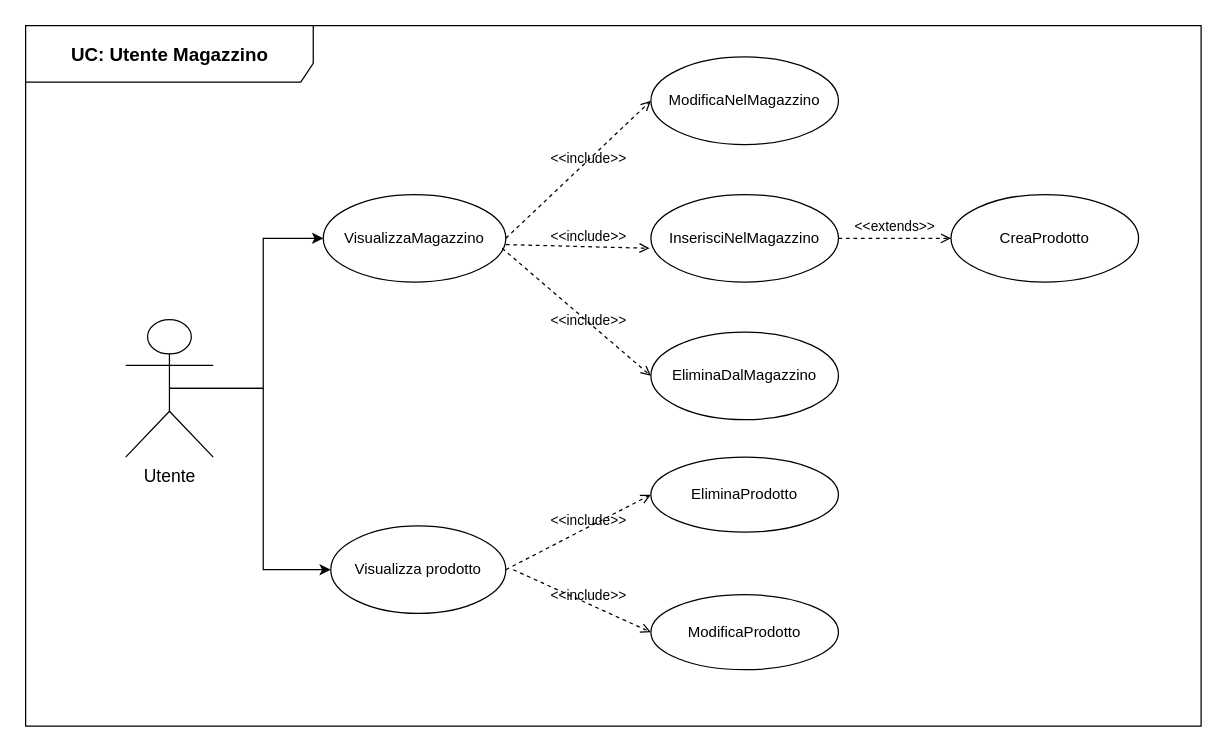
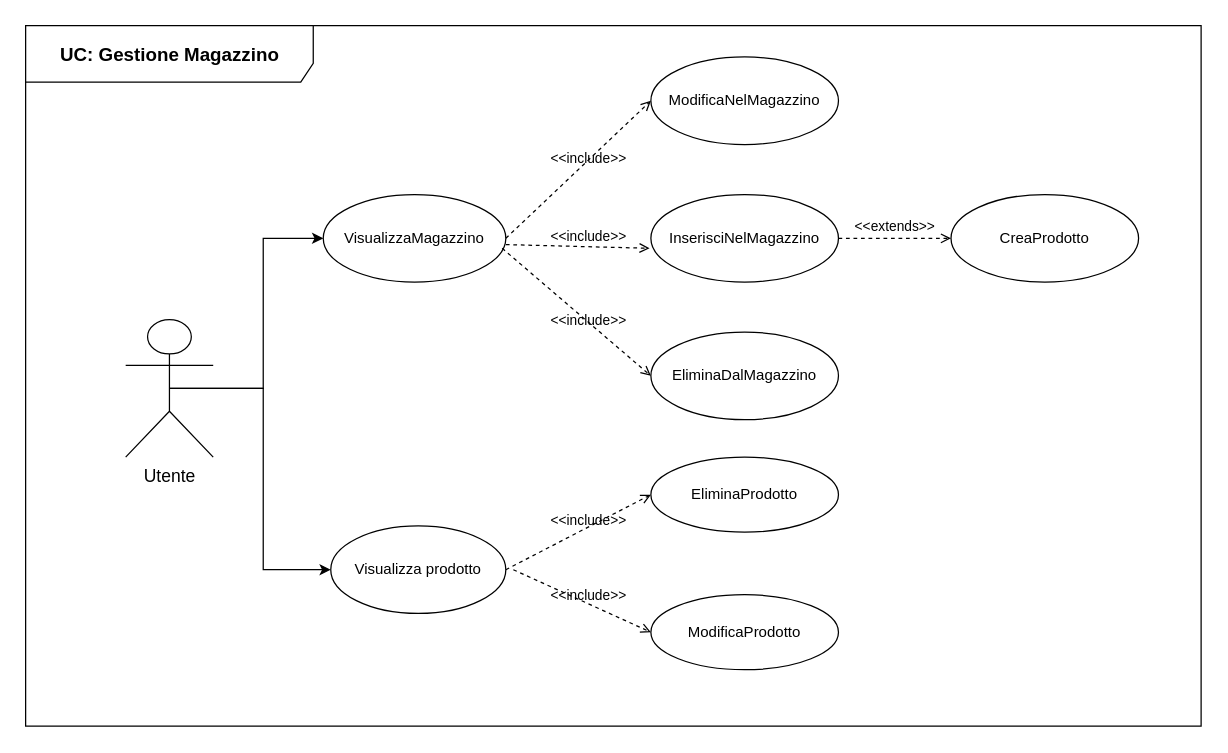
(170, 54) -> (170, 54)
